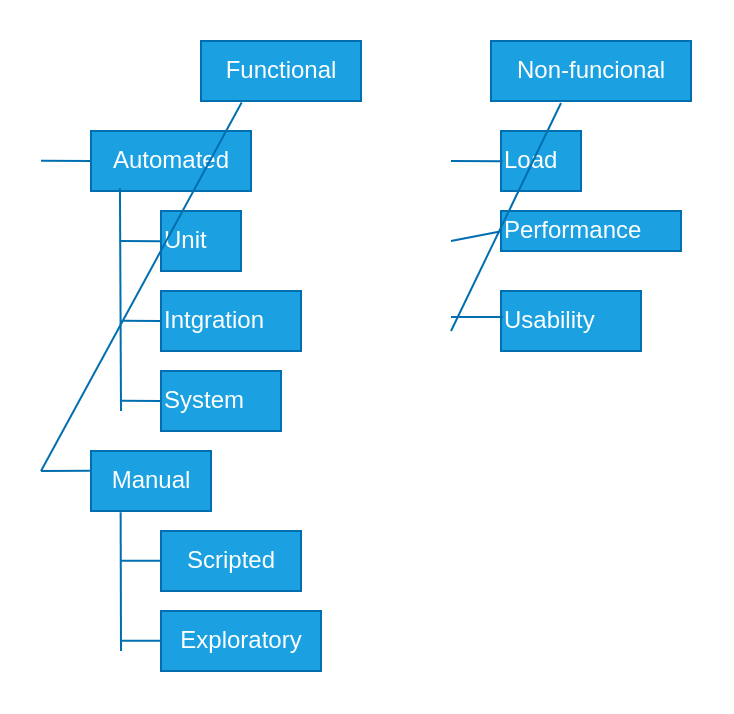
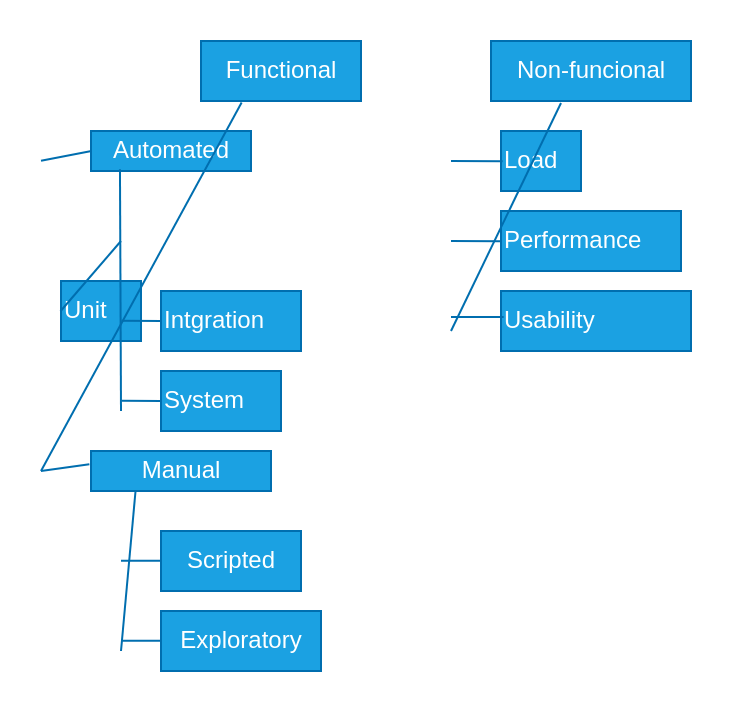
(171, 161) -> (171, 151)
(591, 231) -> (591, 241)
(201, 241) -> (101, 311)
(571, 321) -> (596, 321)
(151, 481) -> (181, 471)
